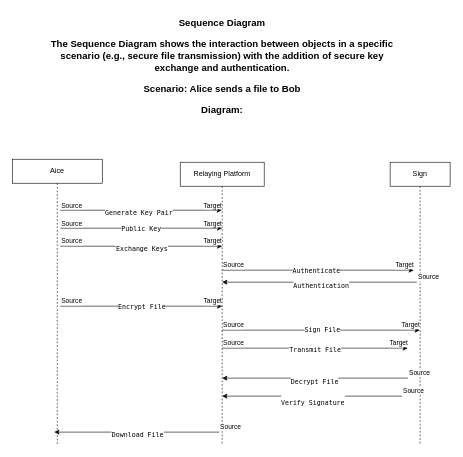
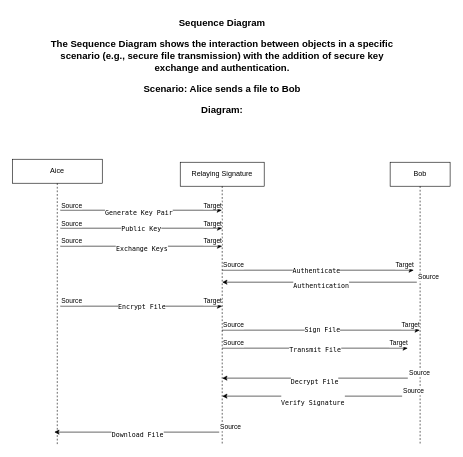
(222, 174) -> (222, 174)
(420, 174) -> (420, 174)
